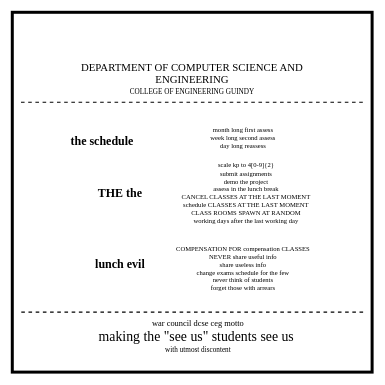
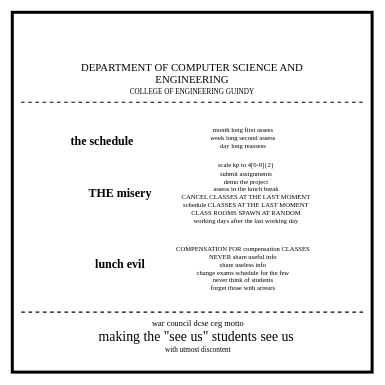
(120, 193) -> (120, 193)
